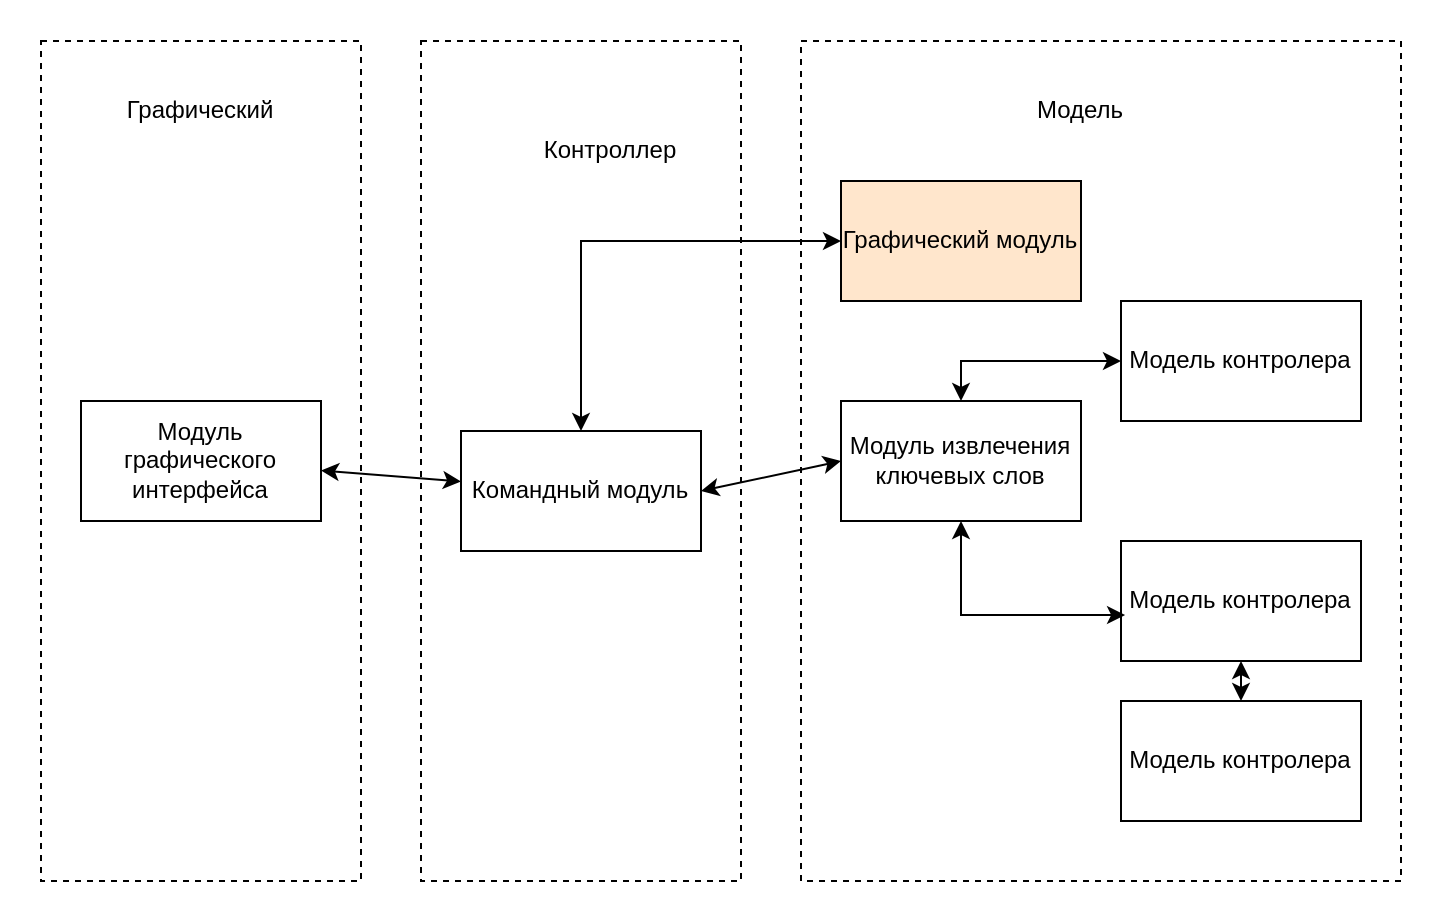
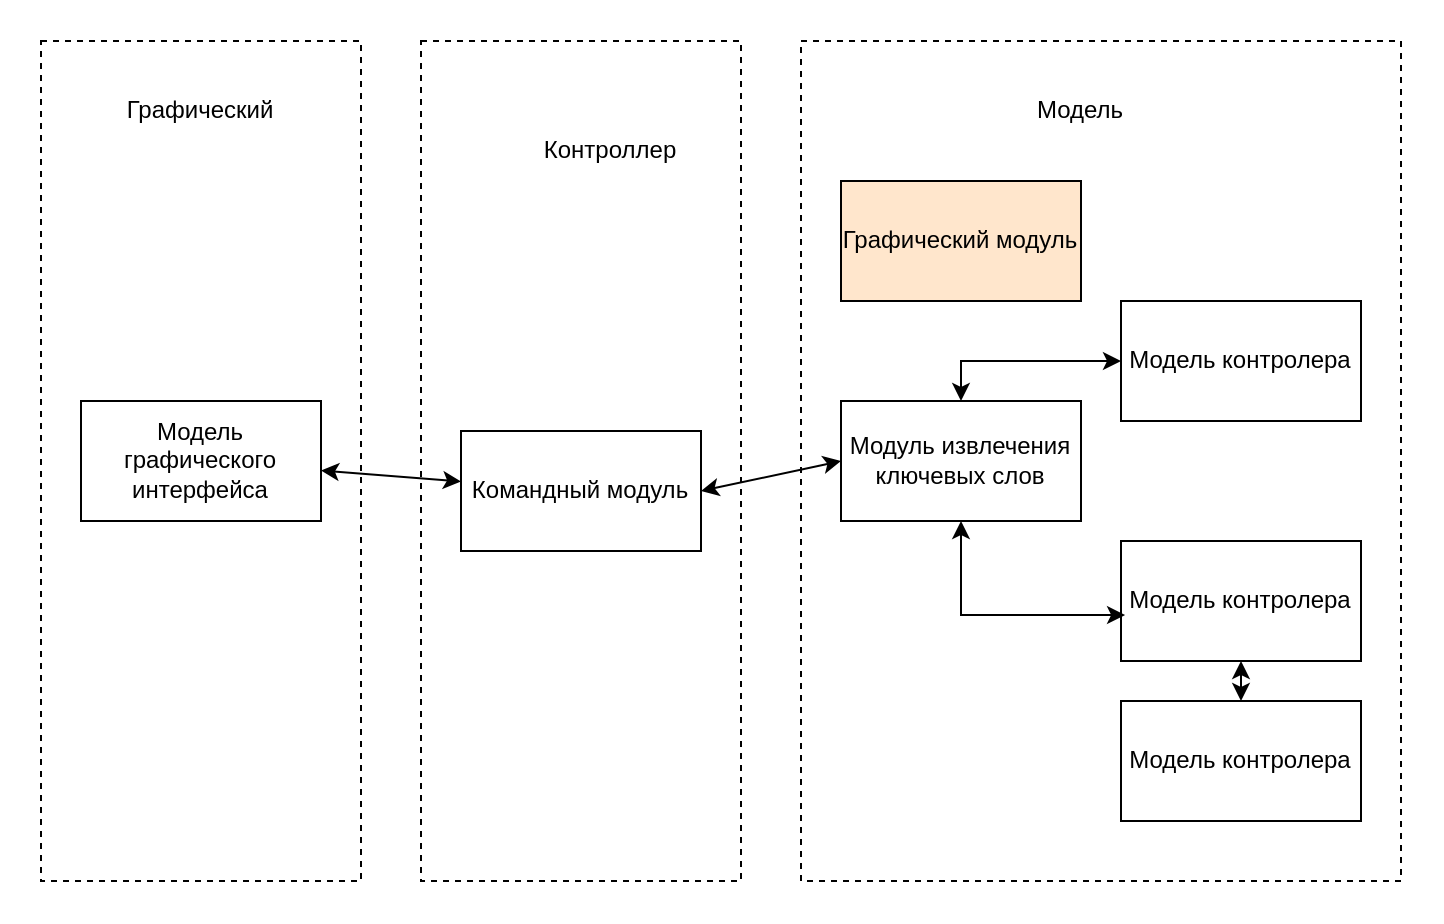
(616, 241) -> none
(201, 461) -> (201, 461)
